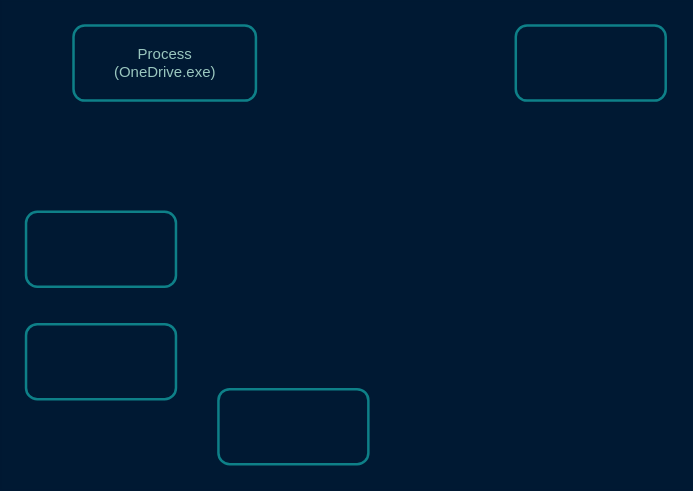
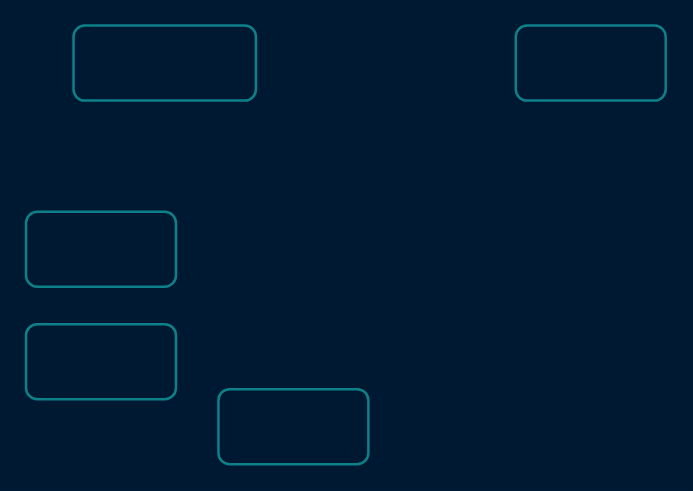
(165, 63) -> none
